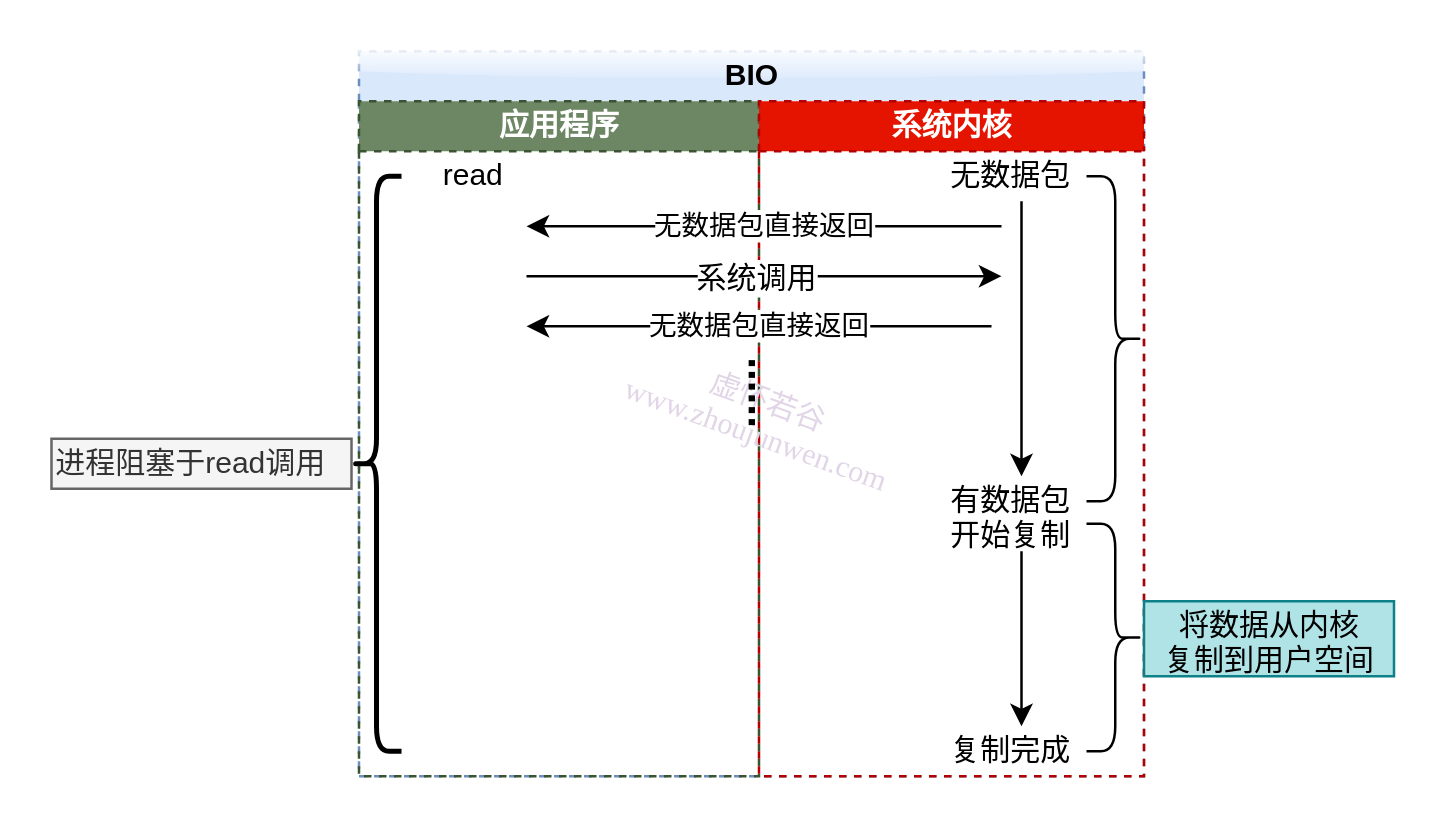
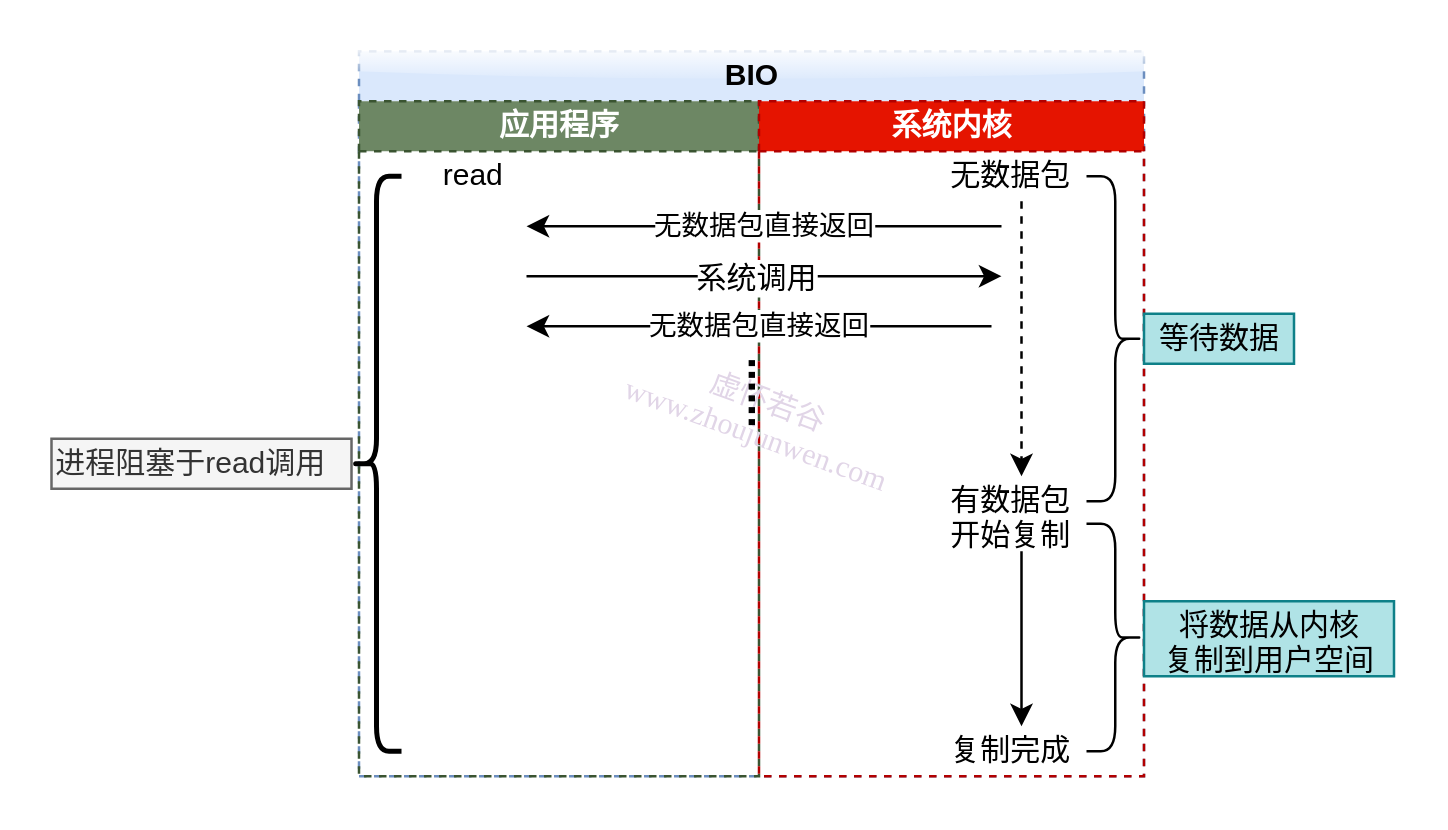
(1021, 332) -> (1021, 332)
none -> (1219, 339)
